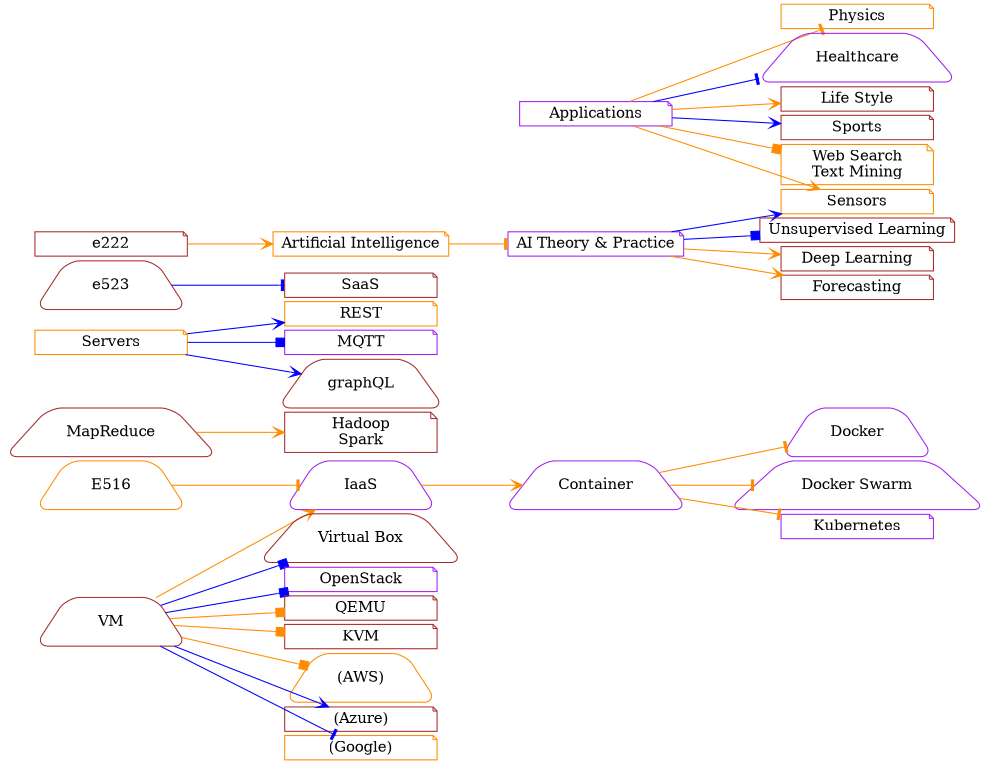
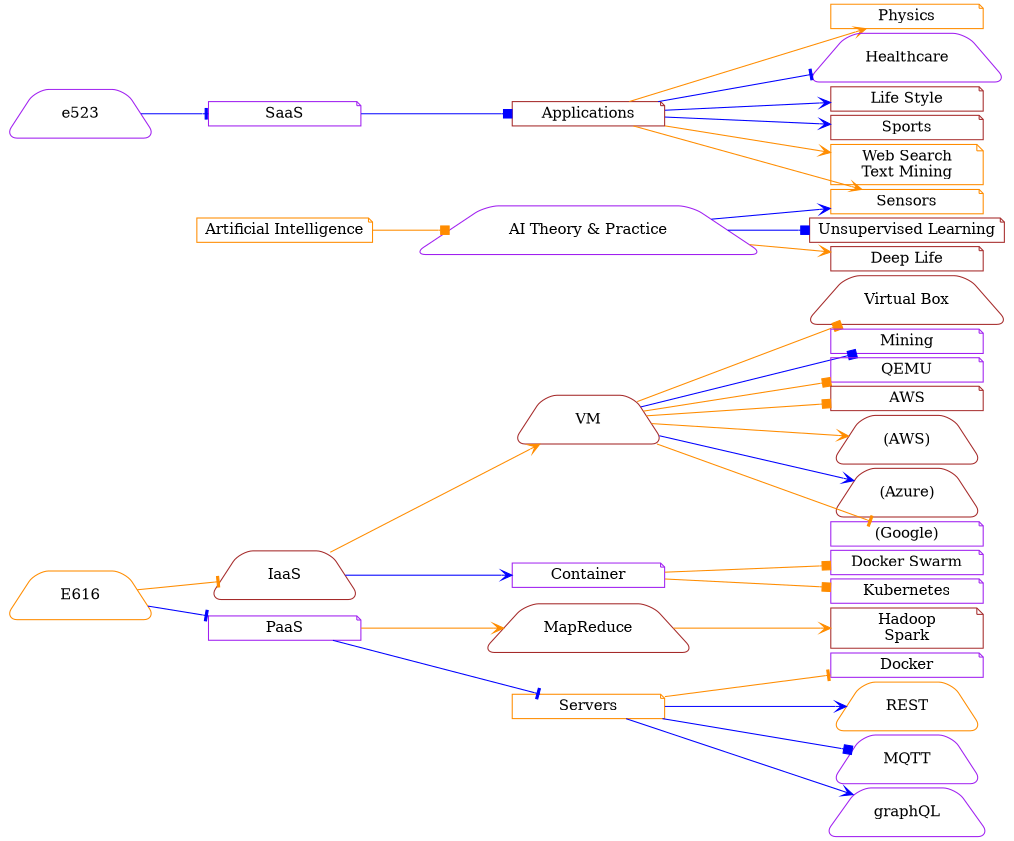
(724, 66) -> (742, 67)
(721, 107) -> (742, 107)
none -> (431, 114)
(596, 114) -> (588, 114)
(715, 137) -> (742, 138)
(111, 244) -> none
(476, 244) -> (406, 230)
(596, 244) -> (588, 230)
(857, 259) -> (907, 259)
(111, 285) -> (80, 114)
(361, 285) -> (285, 114)
(857, 287) -> none
(361, 314) -> (907, 706)
(361, 342) -> (907, 759)
(361, 384) -> (907, 812)
(857, 432) -> (907, 665)
(721, 460) -> (745, 686)
(111, 485) -> (80, 595)
(361, 485) -> (285, 575)
(467, 485) -> (423, 575)
(596, 485) -> (588, 575)
(709, 485) -> (742, 569)
(857, 485) -> (907, 563)
(728, 506) -> (742, 583)
(231, 556) -> (430, 501)
(361, 579) -> (907, 341)
(219, 586) -> (734, 365)
(361, 608) -> (907, 370)
none -> (285, 628)
(361, 637) -> (907, 398)
(240, 651) -> (745, 429)
(361, 678) -> (907, 440)
(245, 690) -> (762, 482)
(361, 719) -> (907, 493)
(361, 748) -> (907, 534)
